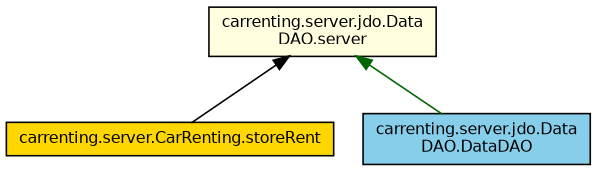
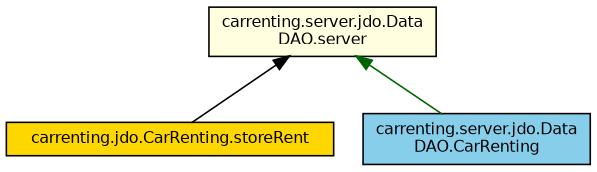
(170, 139) -> (170, 139)
(477, 139) -> (477, 139)
